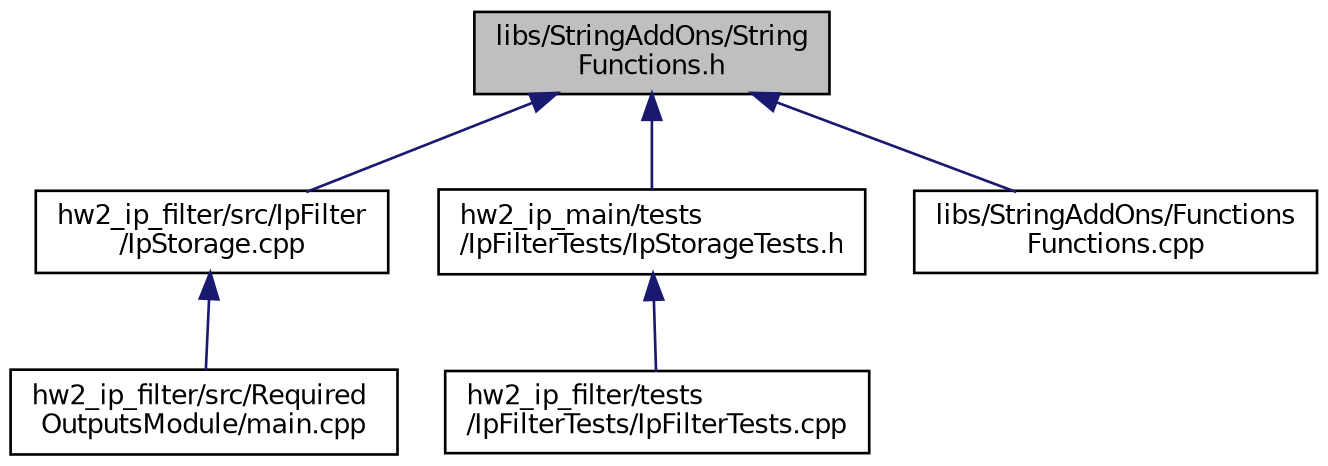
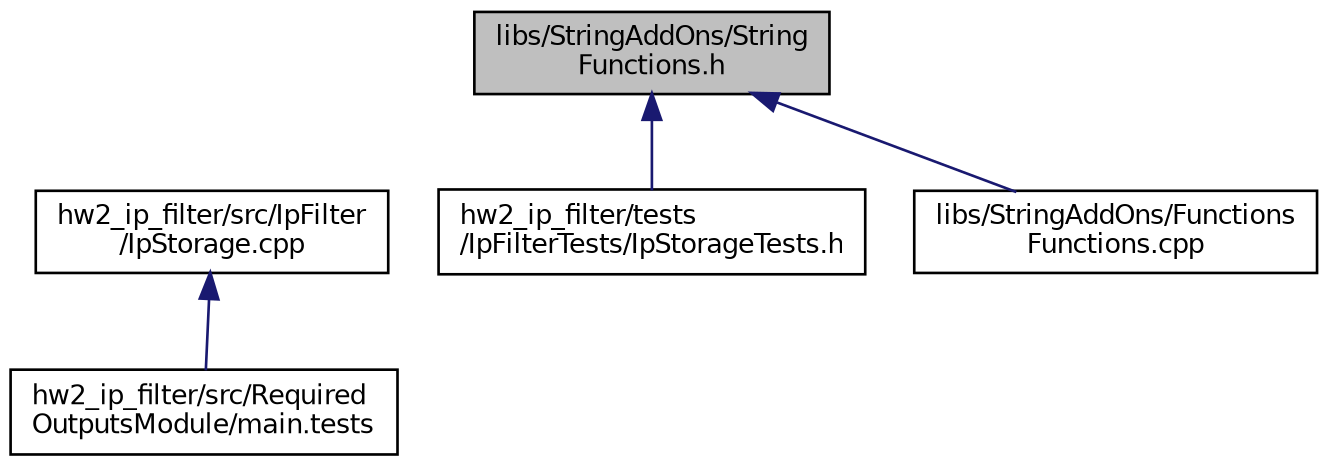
(419, 147) -> none
(652, 232) -> (652, 232)
(204, 412) -> (204, 412)
(657, 412) -> none
